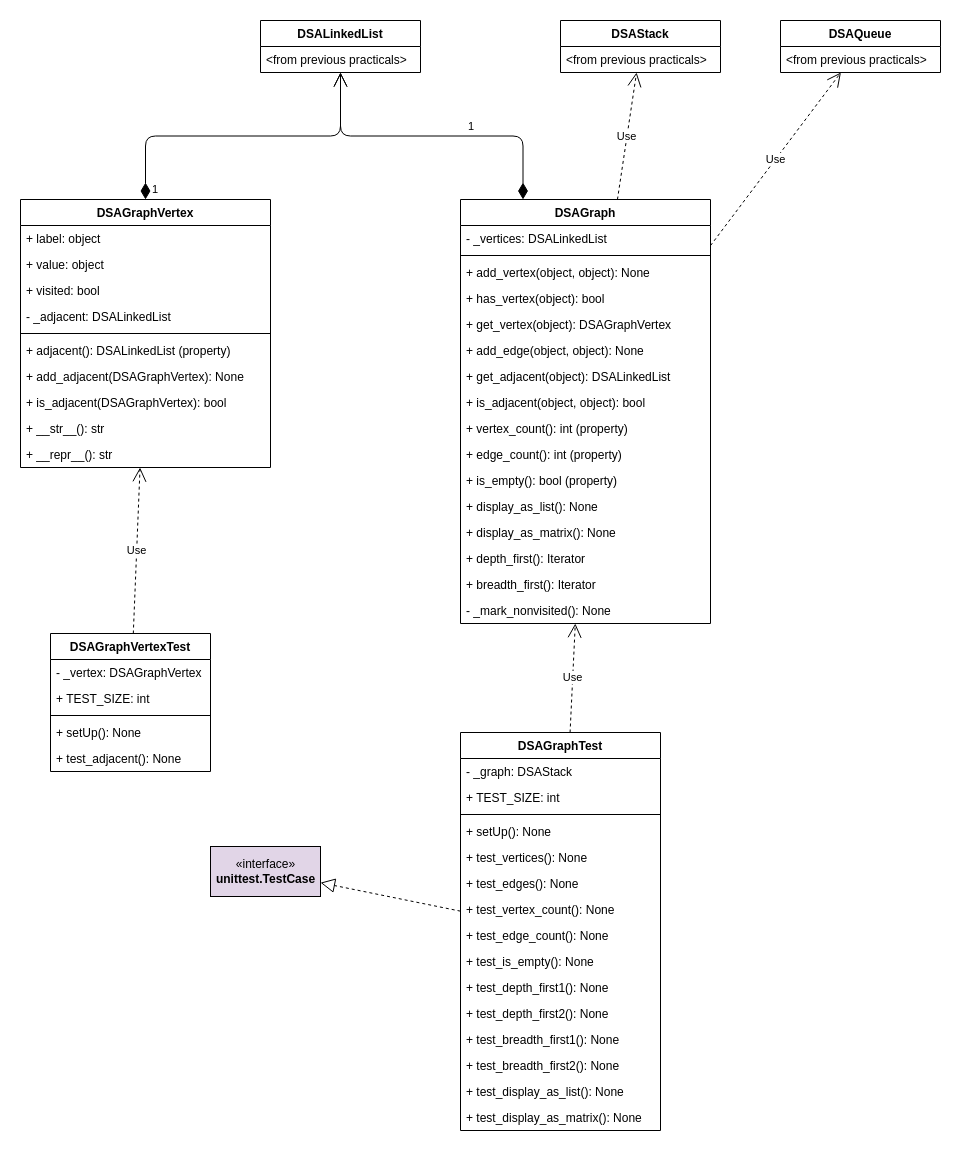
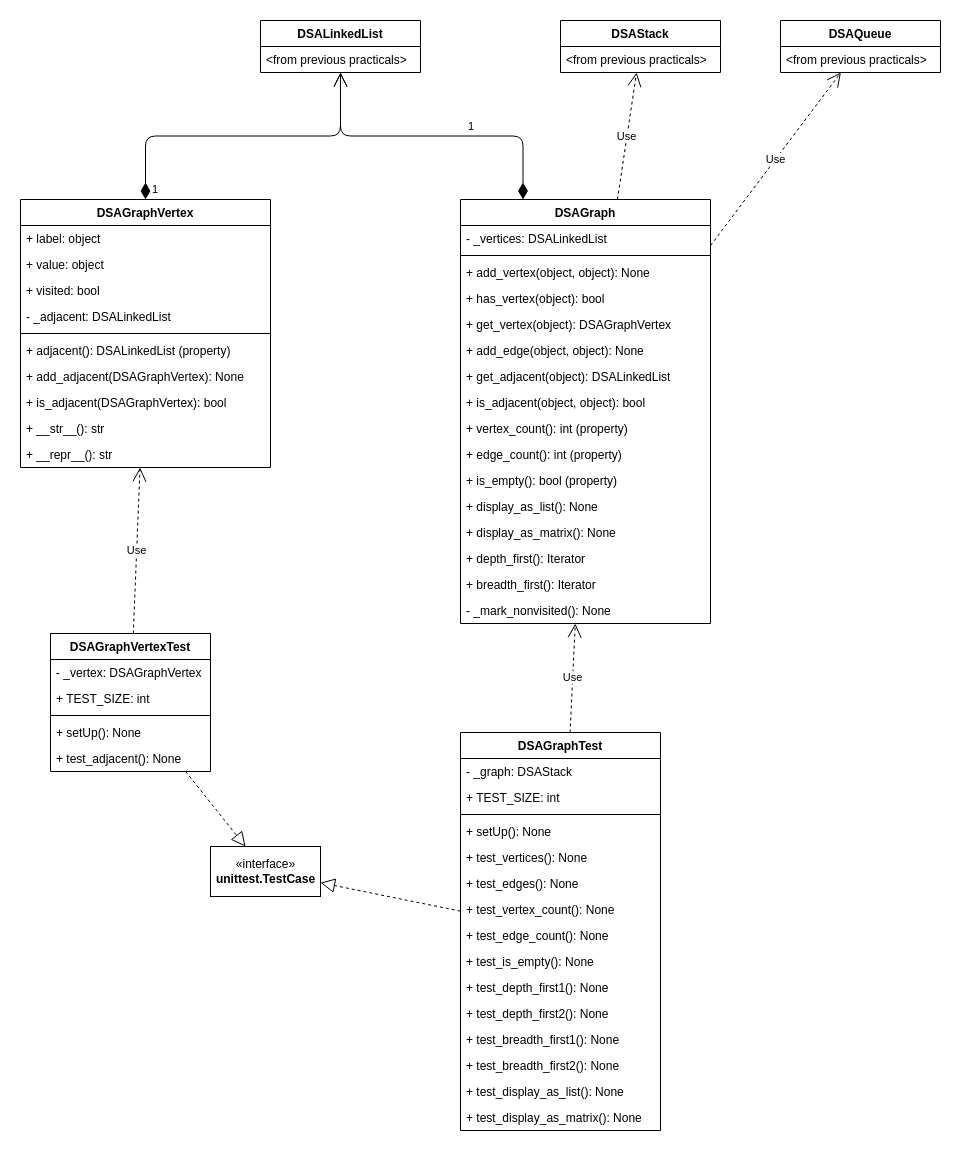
none -> (211, 804)
(266, 872) -> (266, 872)
